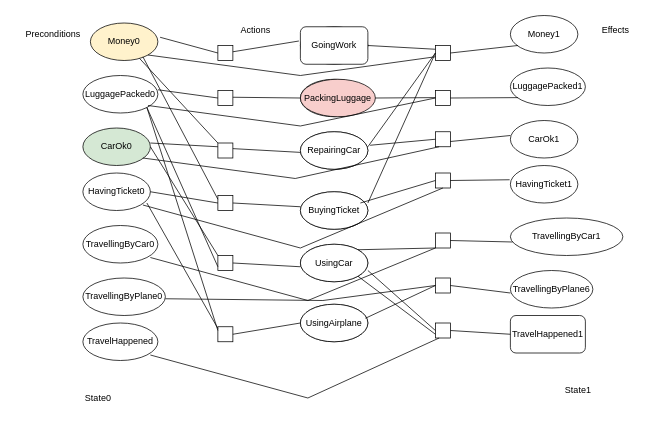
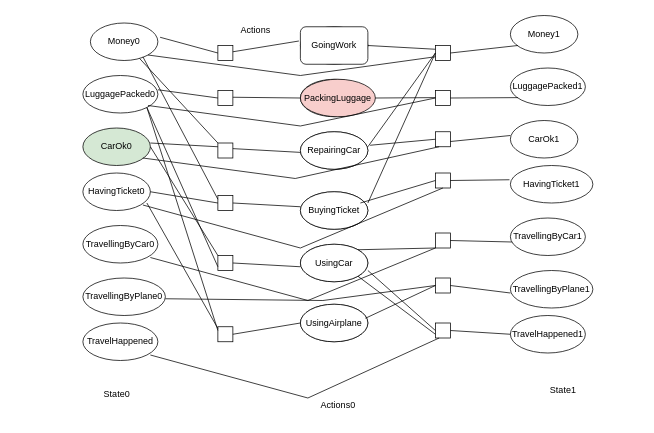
(615, 30) -> none
(53, 34) -> none
(124, 42) -> (124, 42)
(544, 184) -> (552, 184)
(567, 237) -> (548, 237)
(552, 289) -> (552, 289)
(548, 334) -> (548, 334)
(578, 390) -> (563, 390)
(98, 398) -> (117, 394)
none -> (338, 405)
